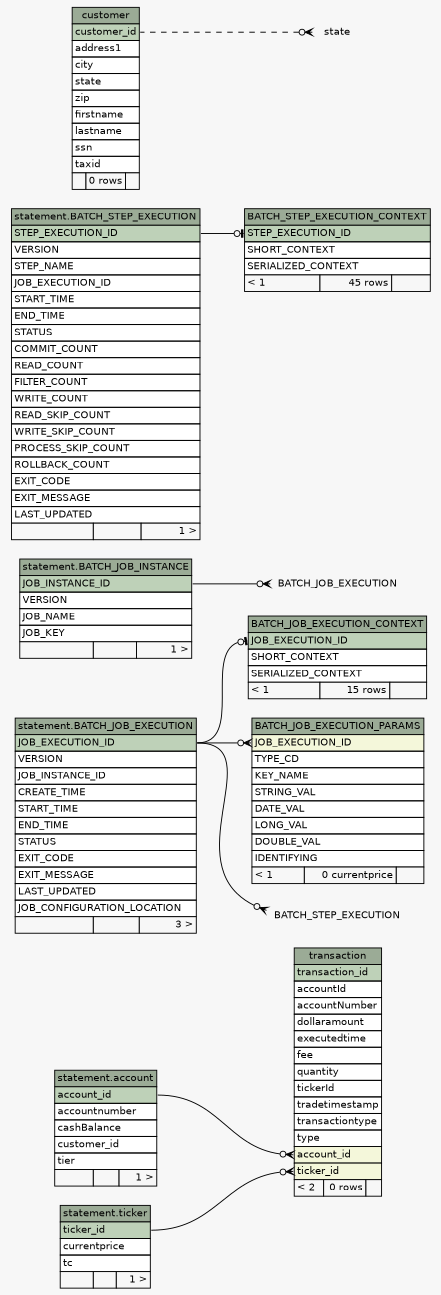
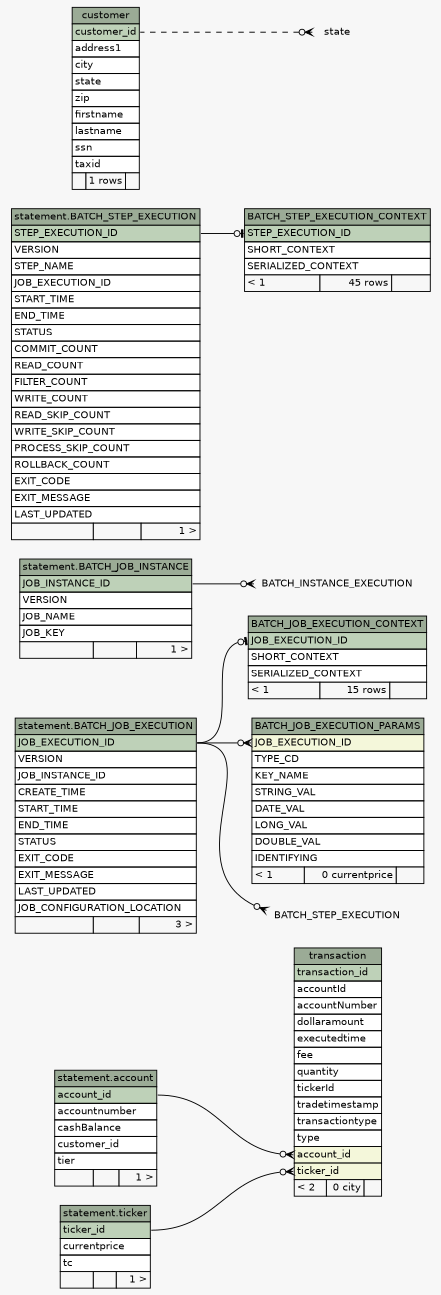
(106, 181) -> (106, 181)
(337, 584) -> (337, 584)
(346, 1187) -> (347, 1187)
